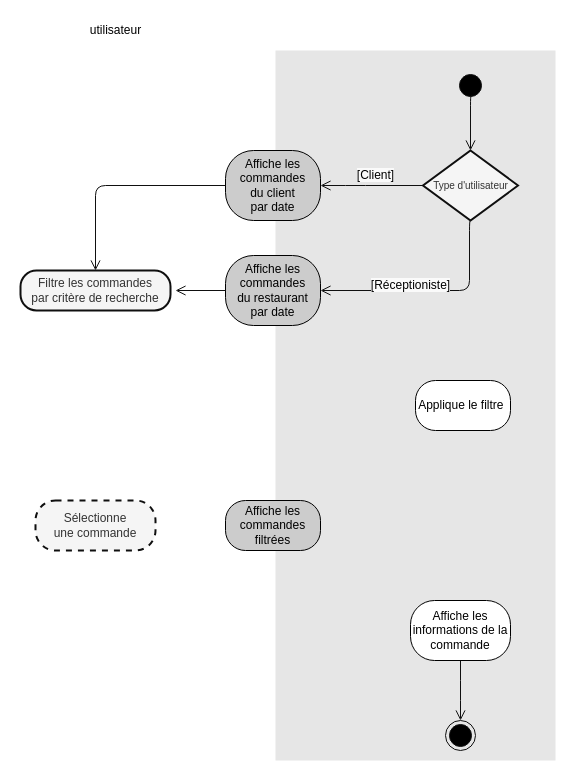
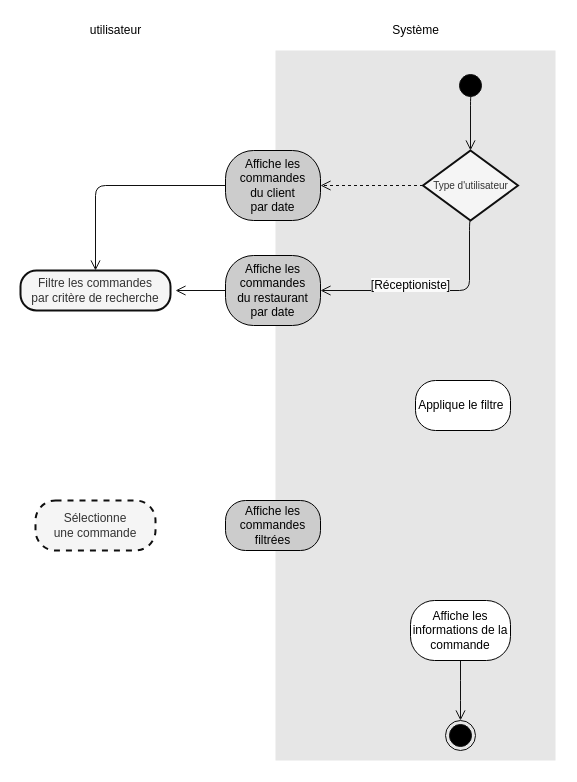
none -> (416, 31)
(376, 176) -> none
(373, 186) -> (373, 186)
